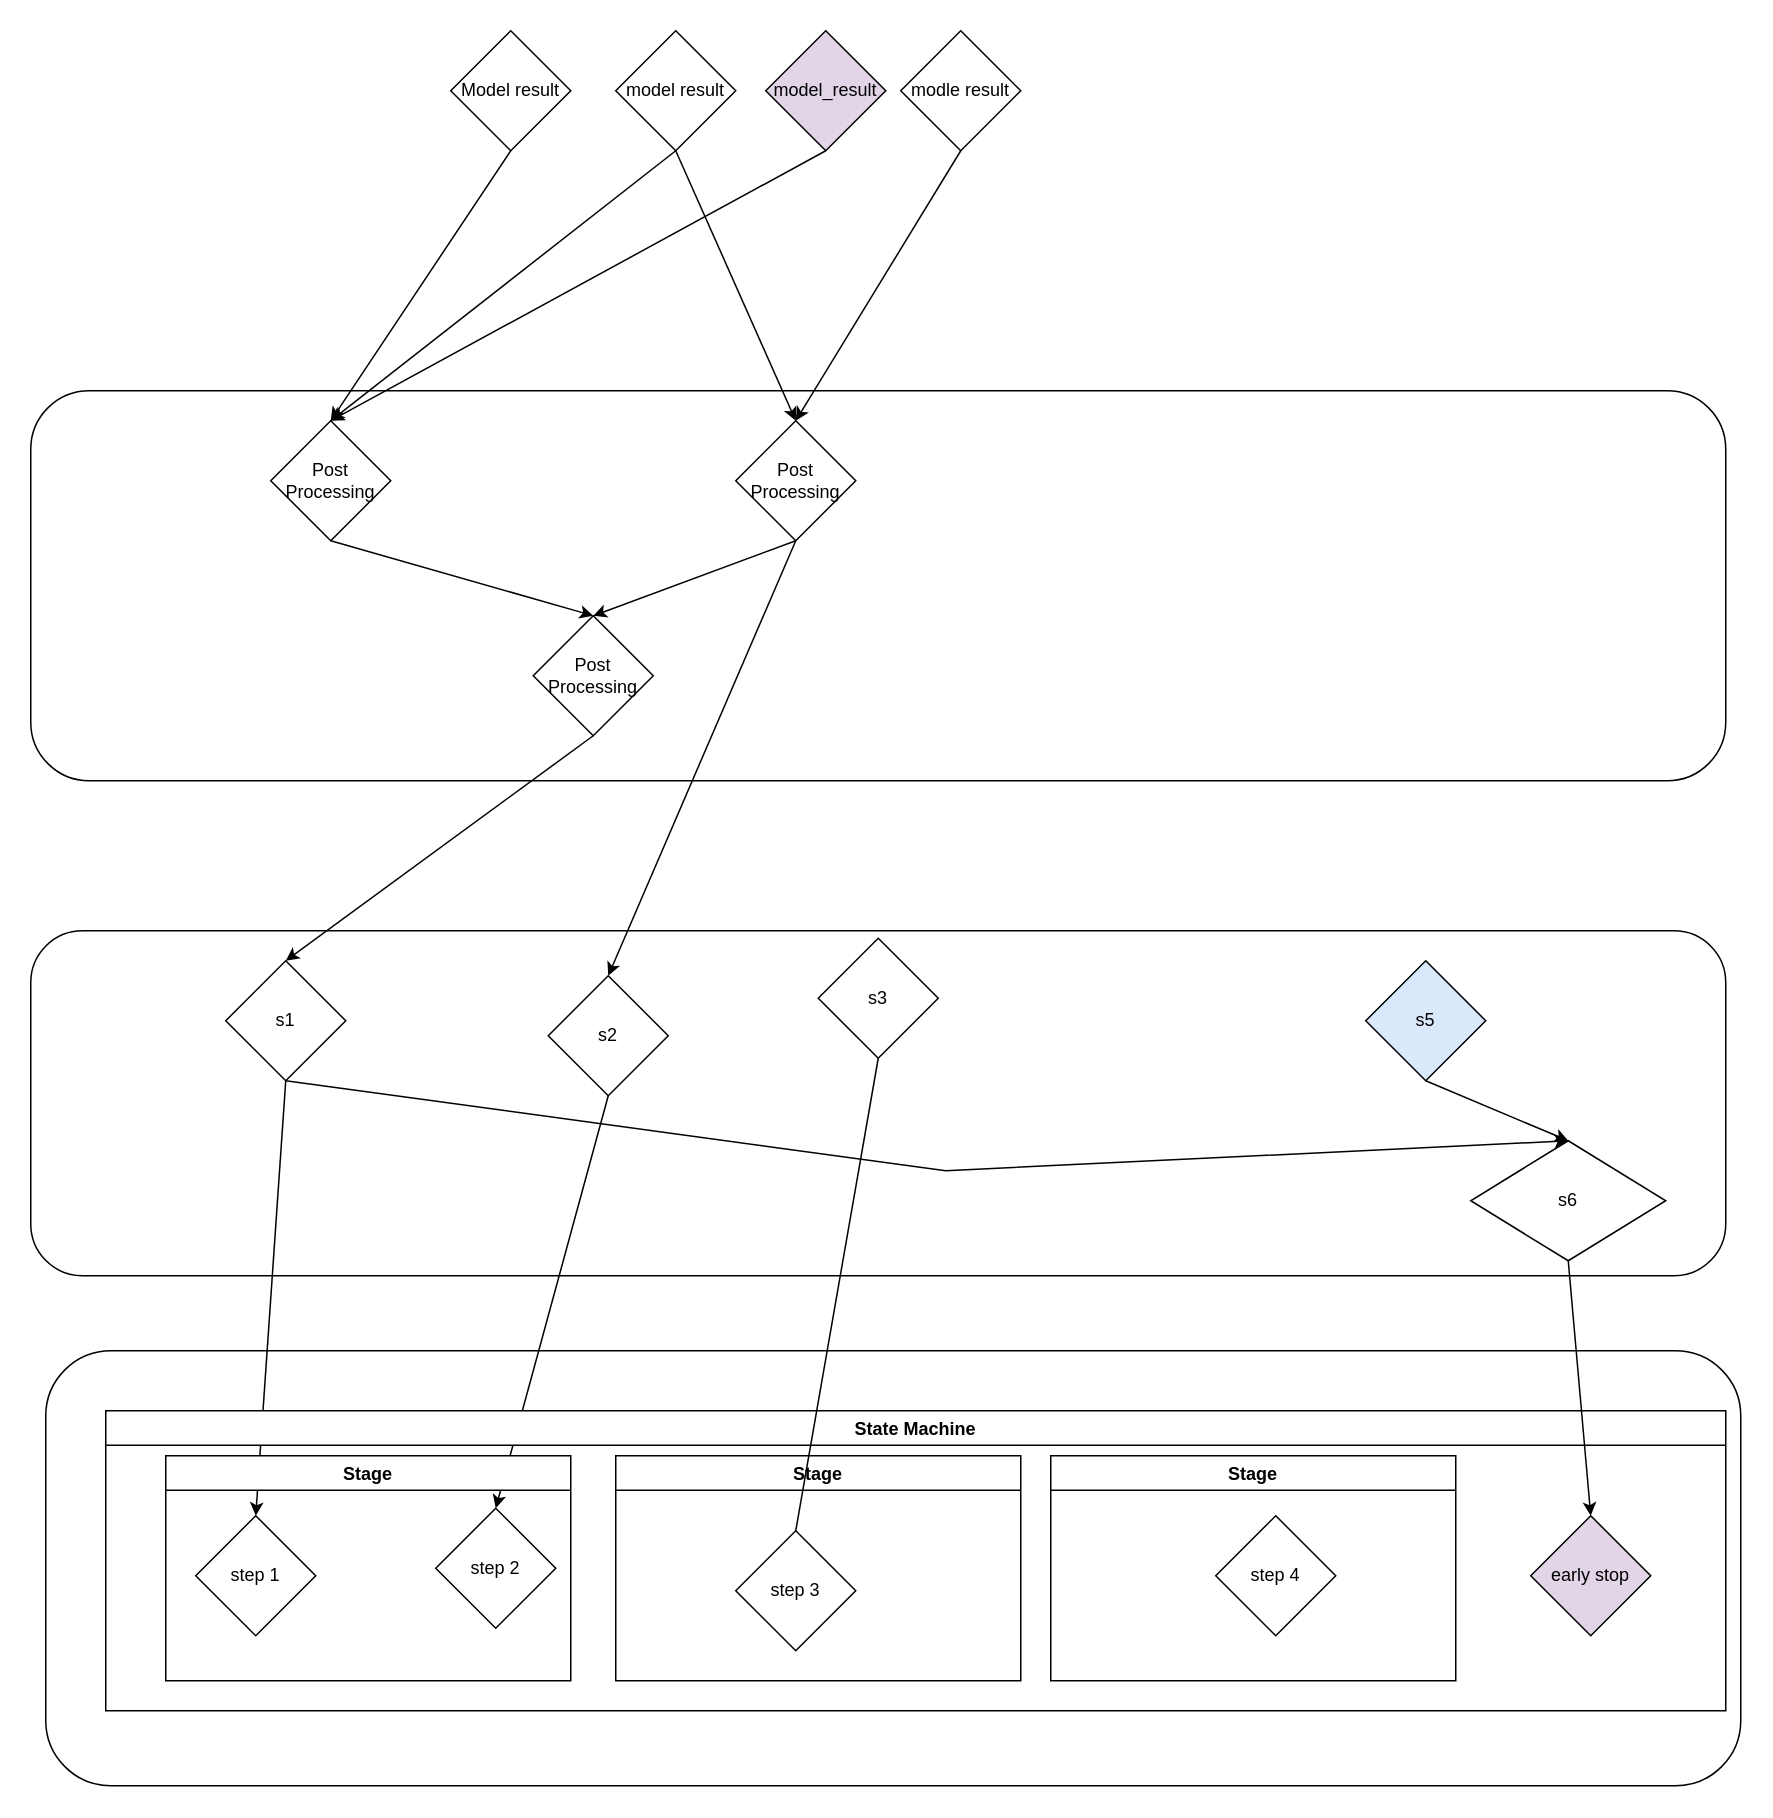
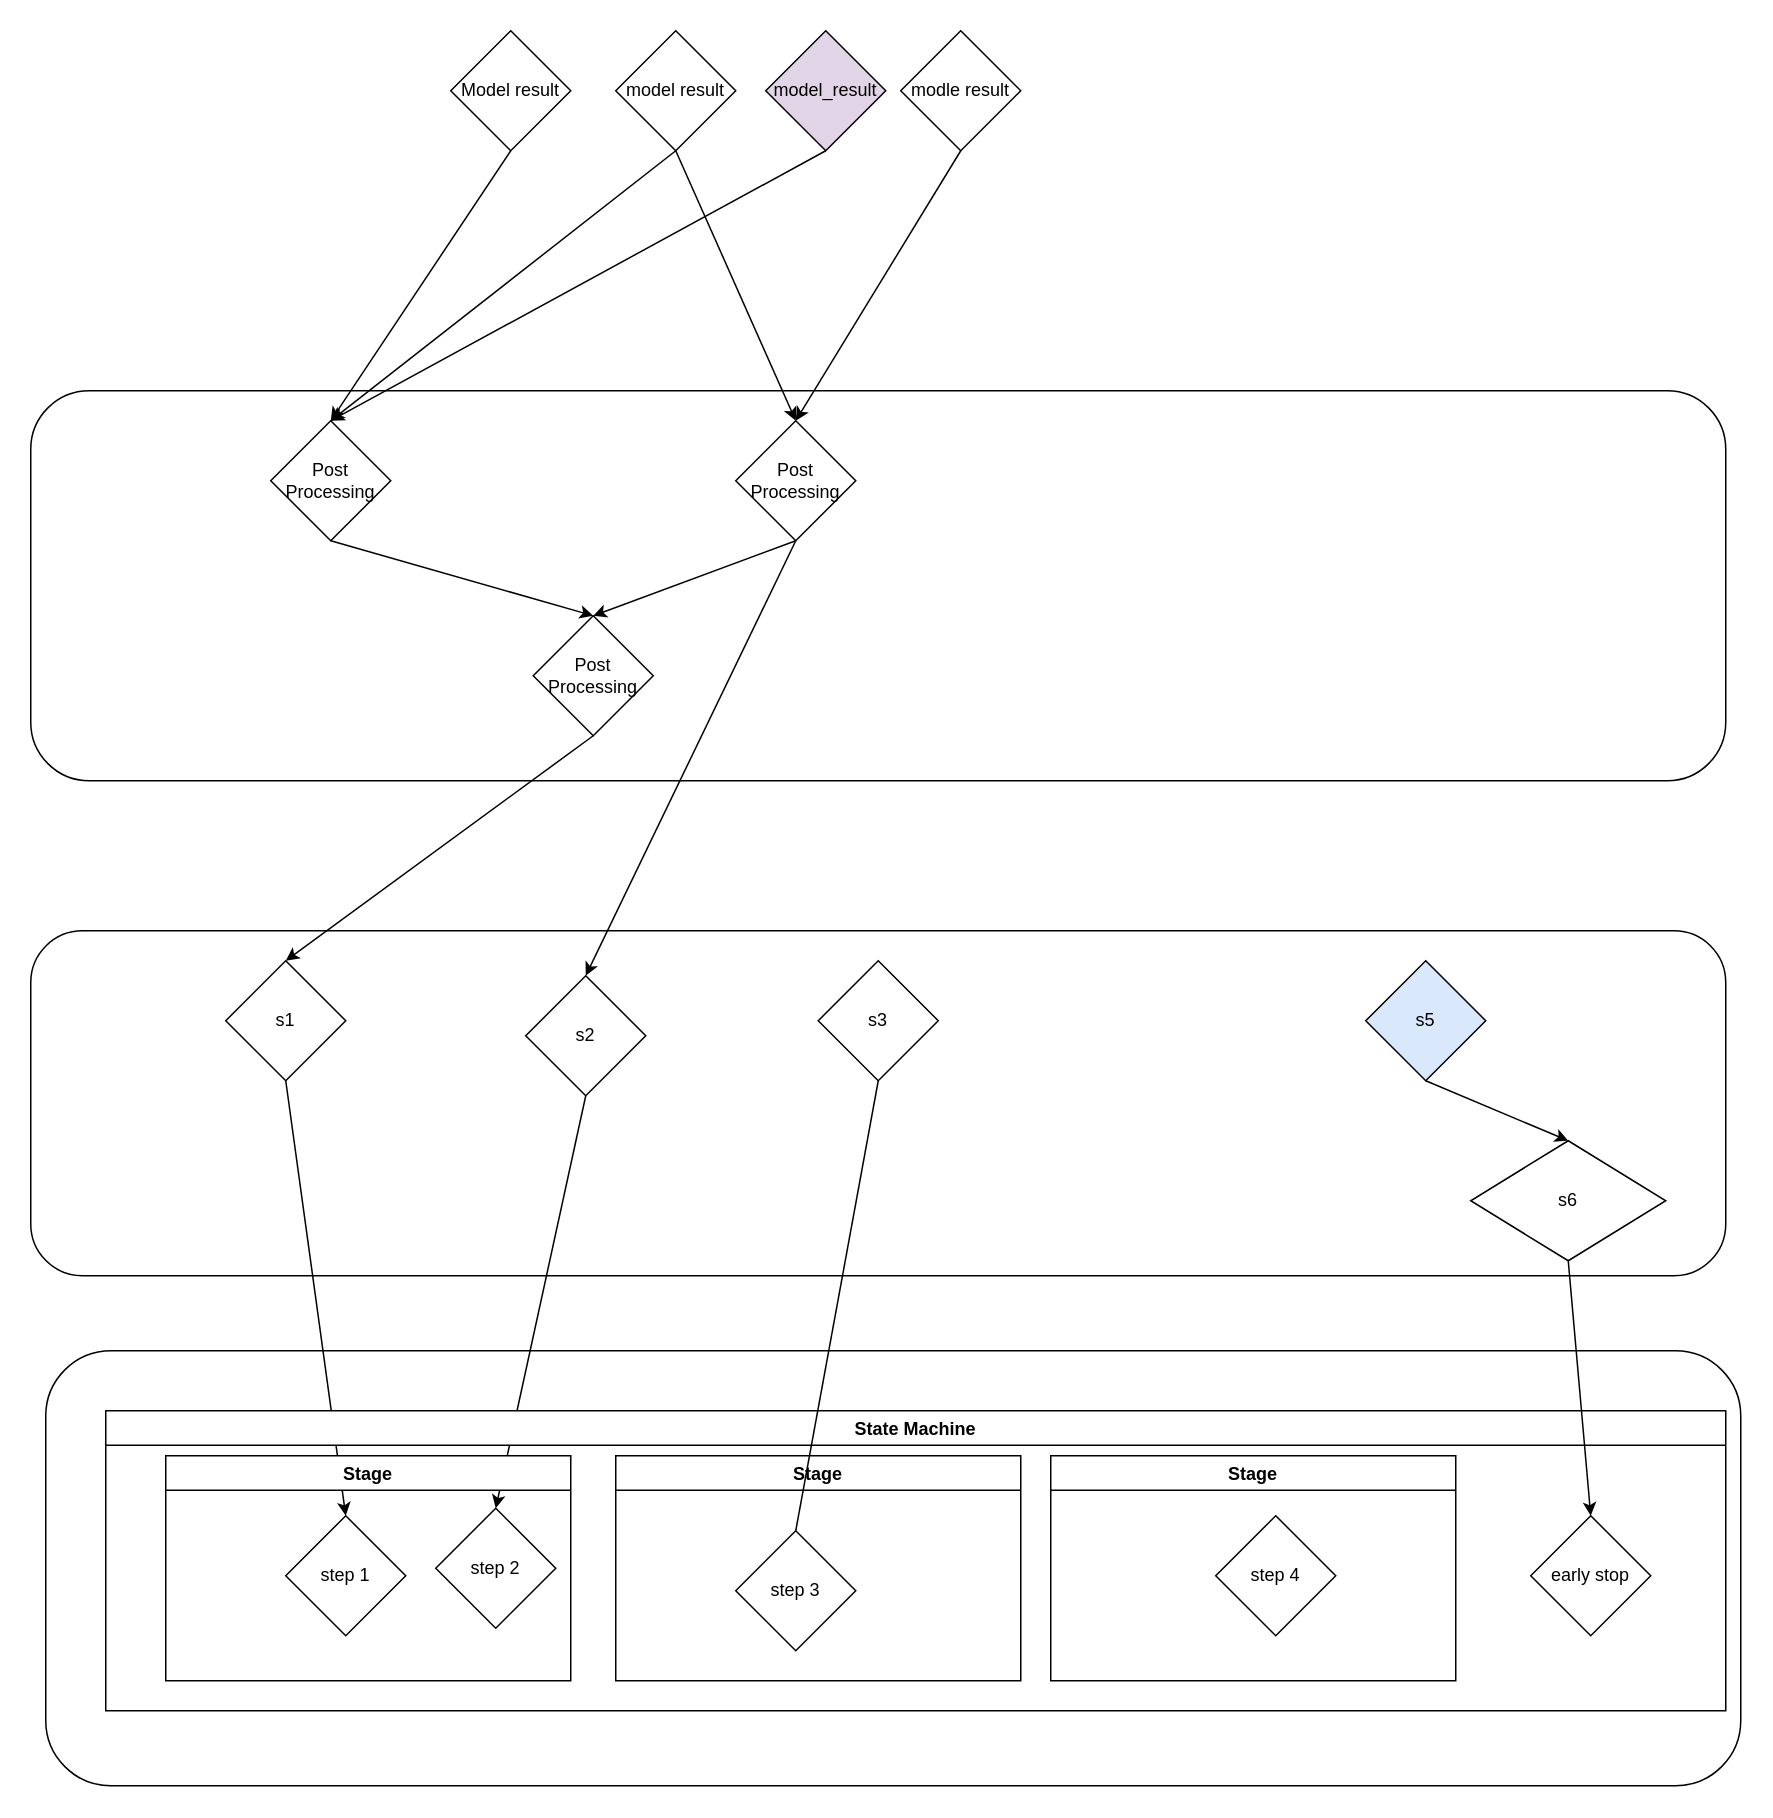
(878, 998) -> (878, 1021)
(608, 1036) -> (586, 1036)
(1212, 1158) -> none
(256, 1576) -> (346, 1576)
(1591, 1576) -> (1591, 1576)
